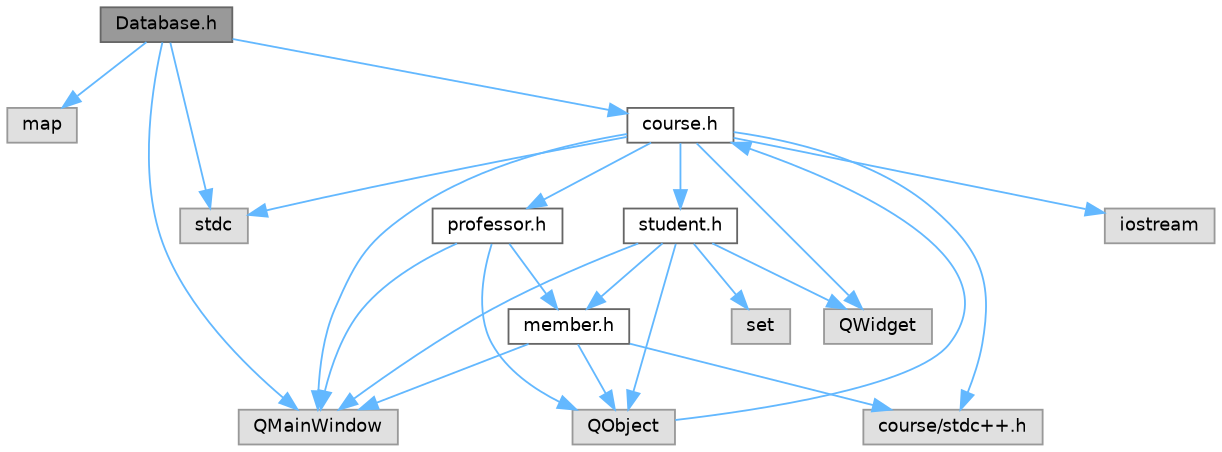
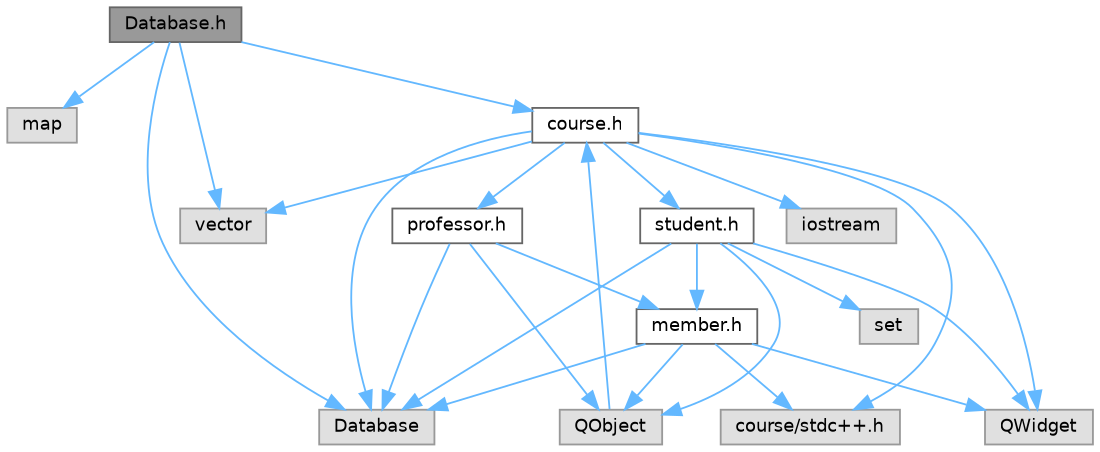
(214, 226) -> (223, 226)
none -> (859, 374)
(318, 427) -> (377, 427)
